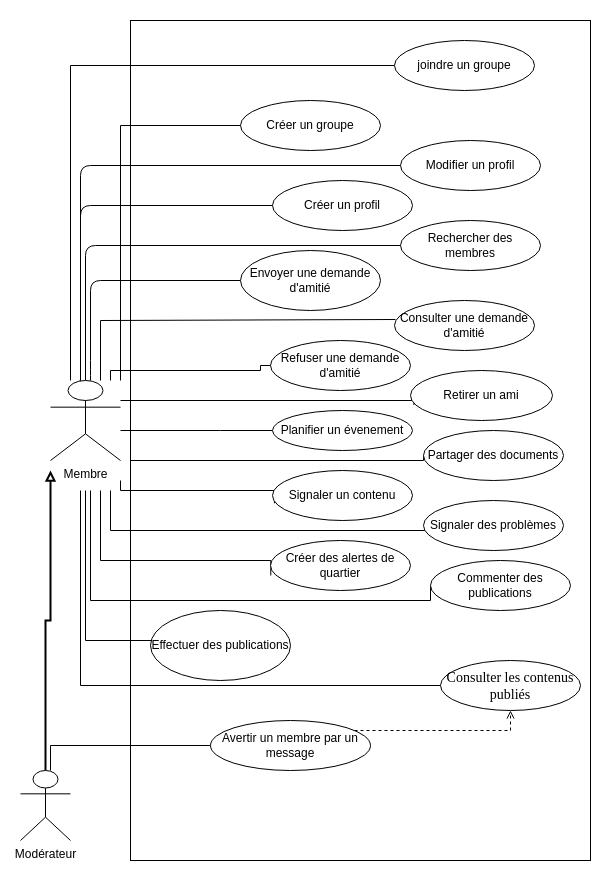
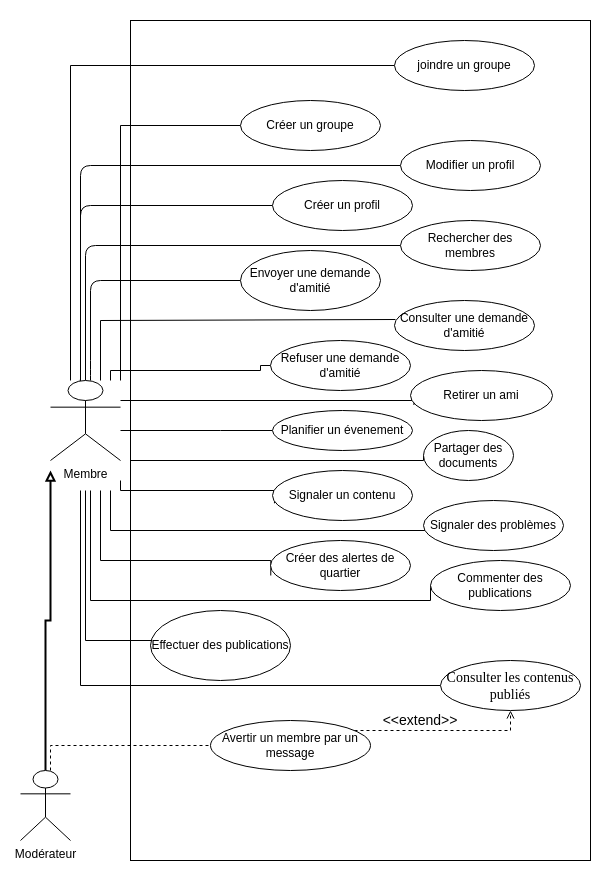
(494, 456) -> (469, 456)
none -> (421, 721)
(119, 746) -> (119, 746)
